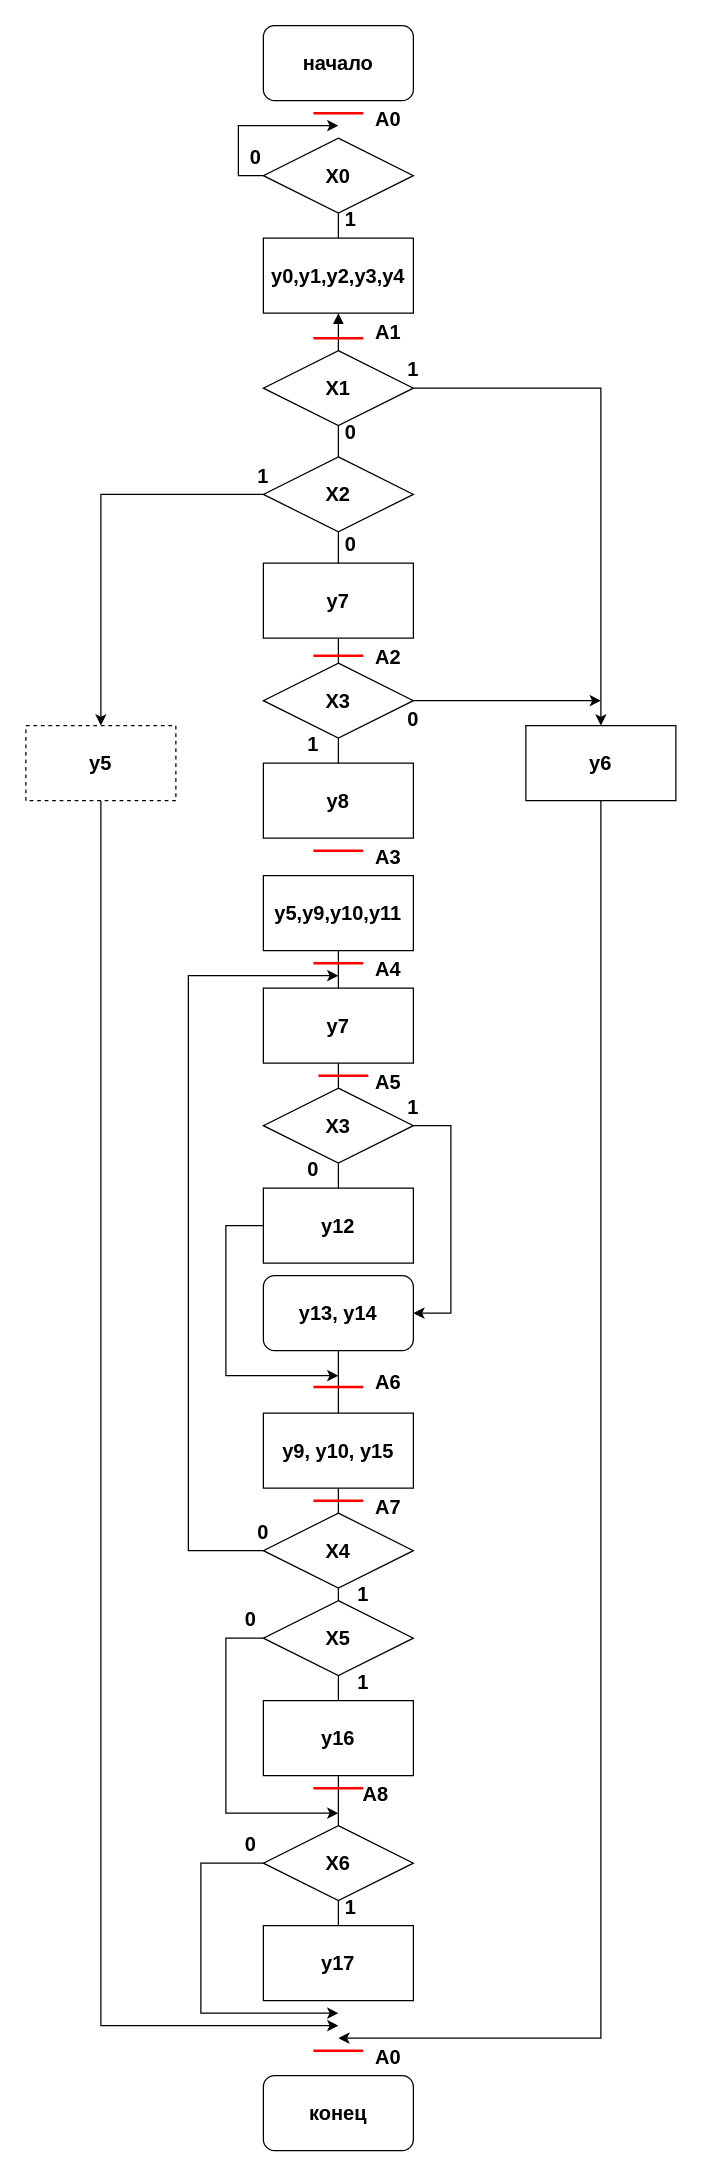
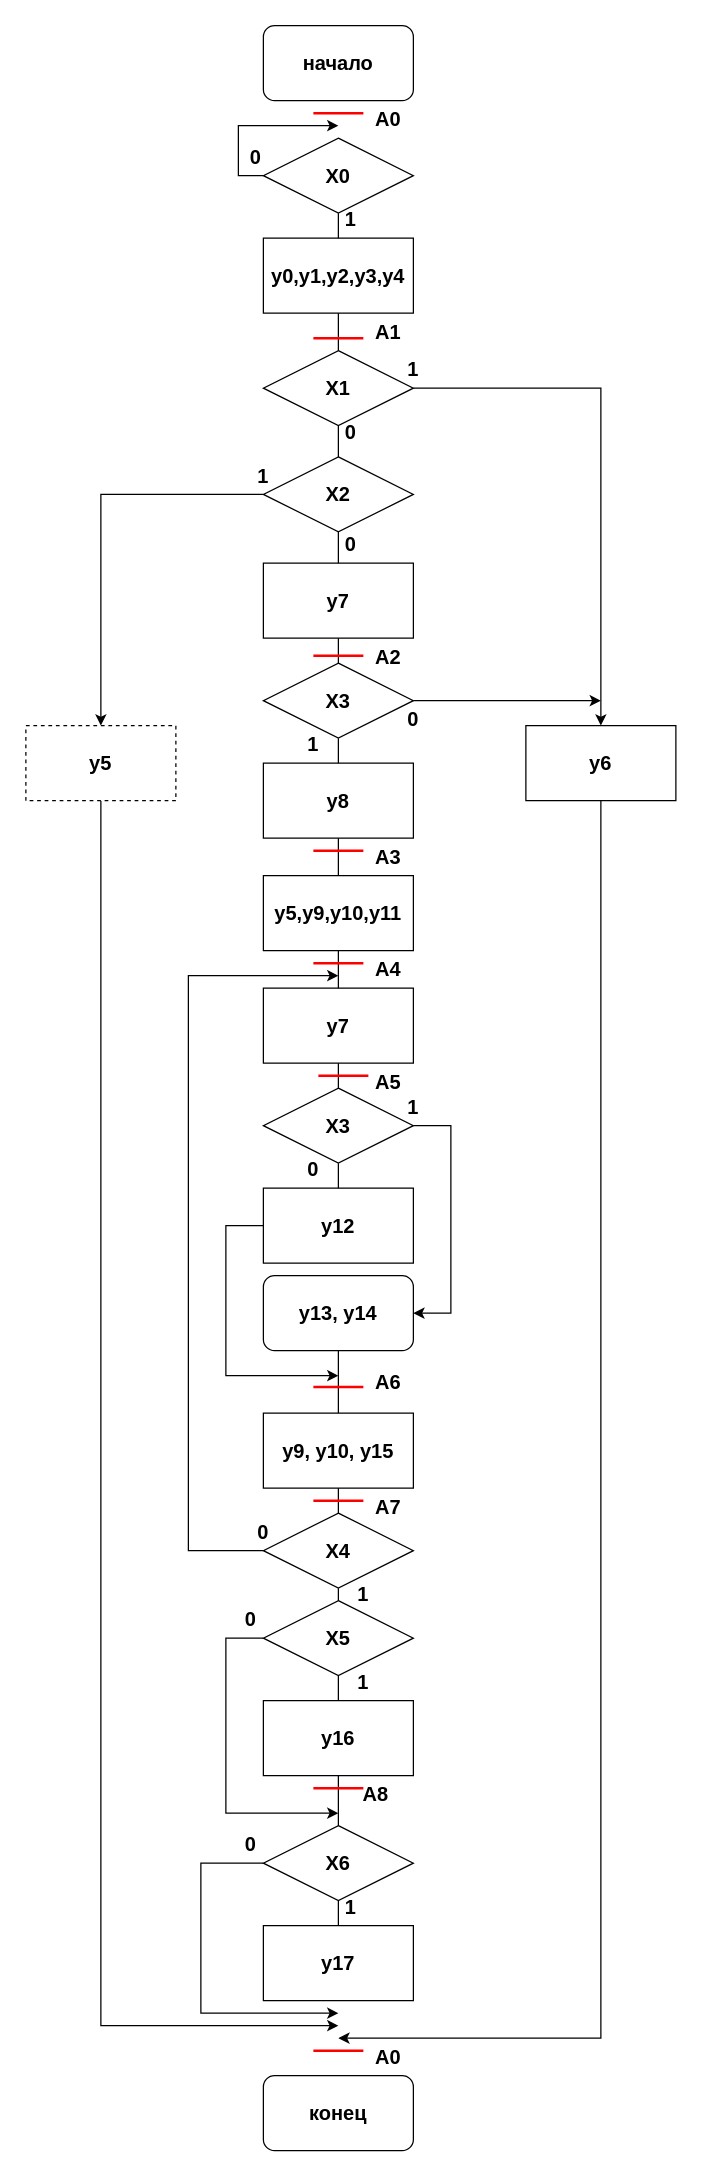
(338, 324) -> (338, 319)
none -> (338, 857)
